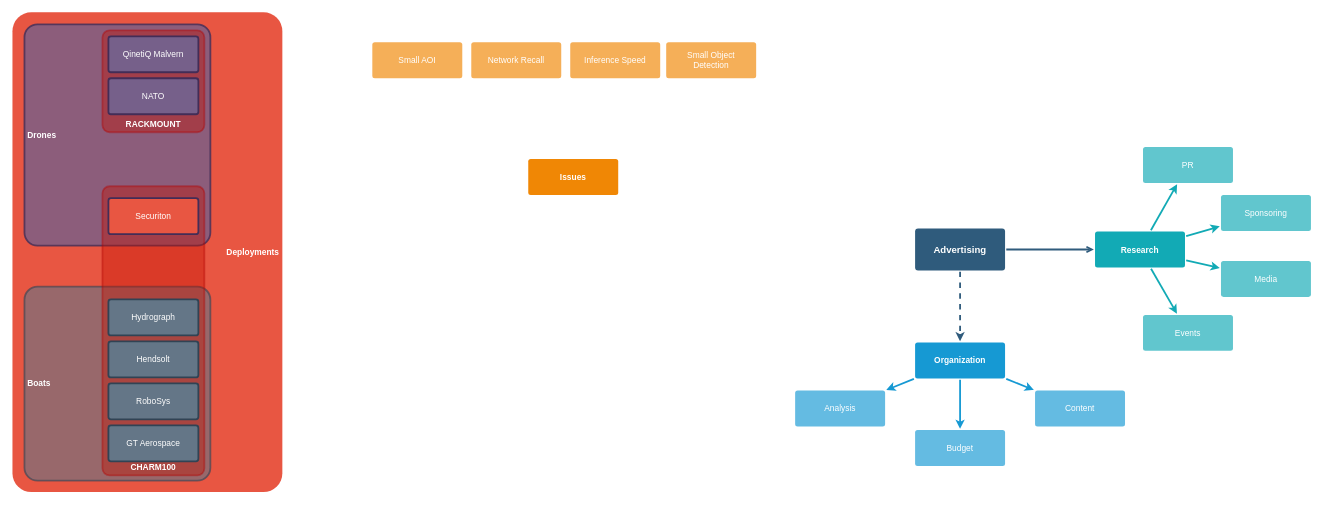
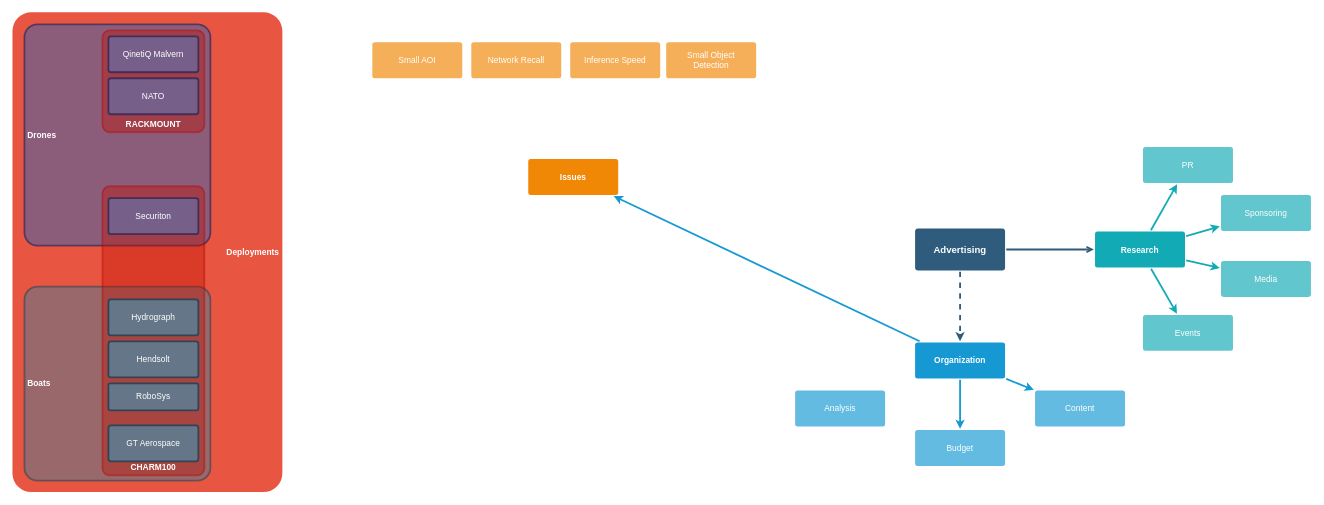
(153, 216) -> (153, 216)
(904, 383) -> (770, 270)
(153, 402) -> (153, 397)
